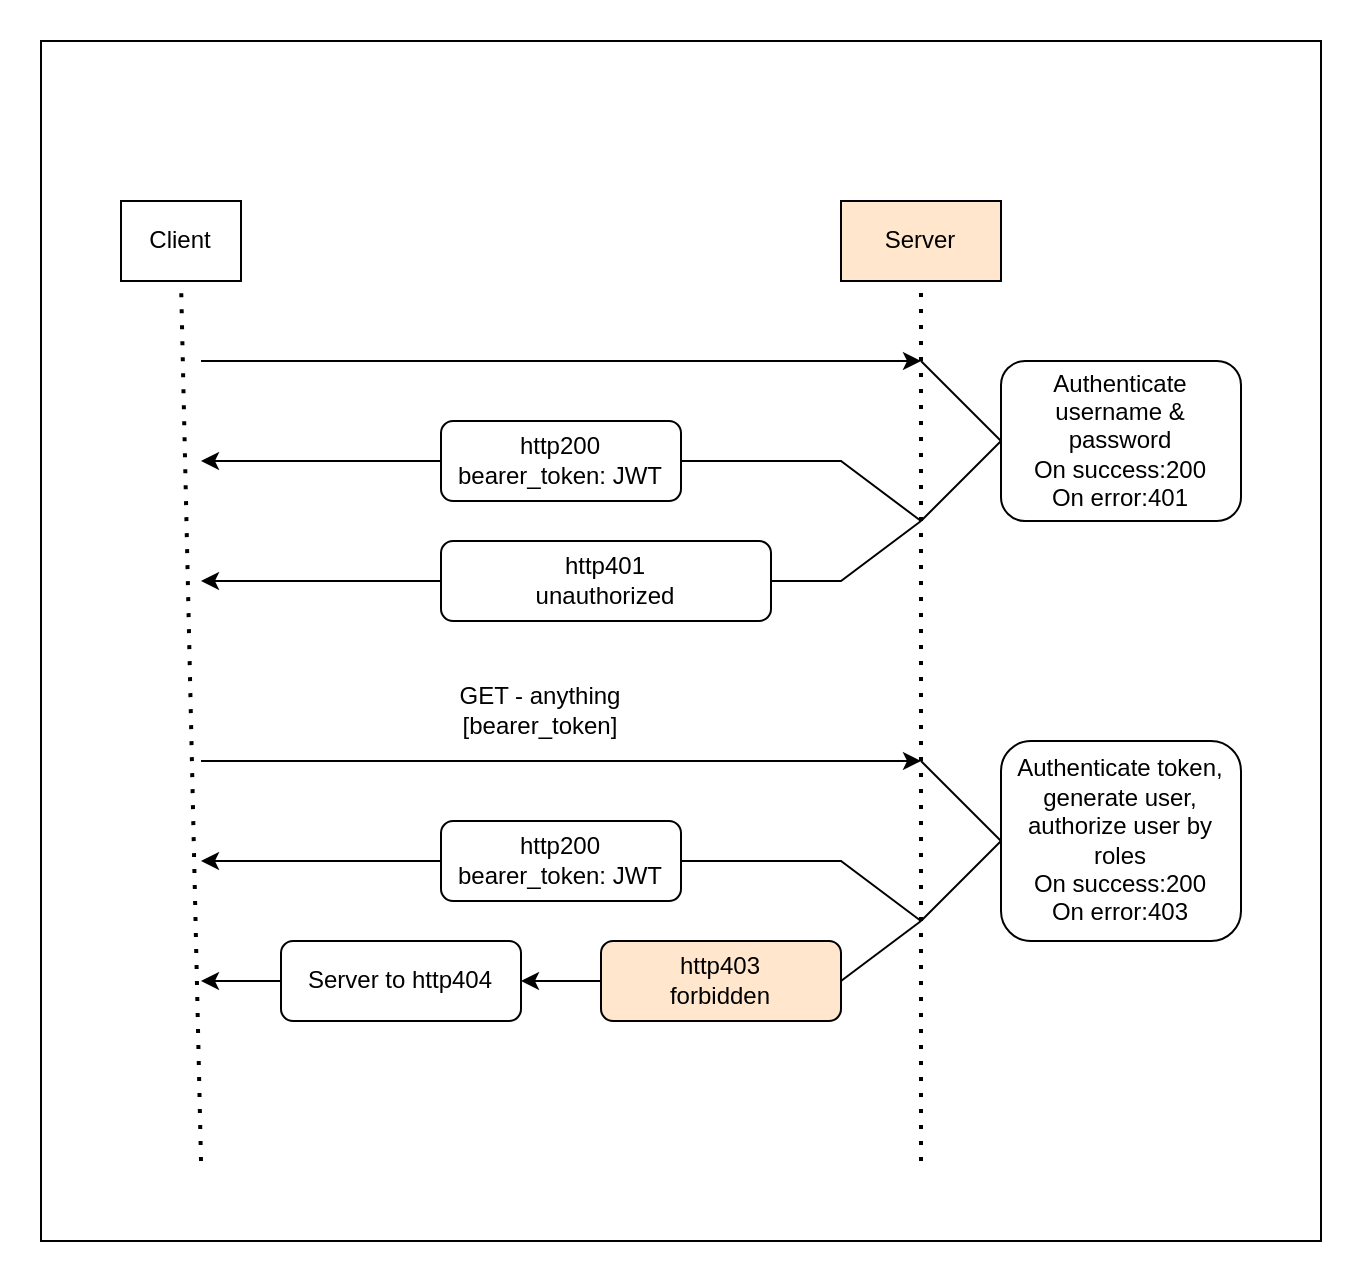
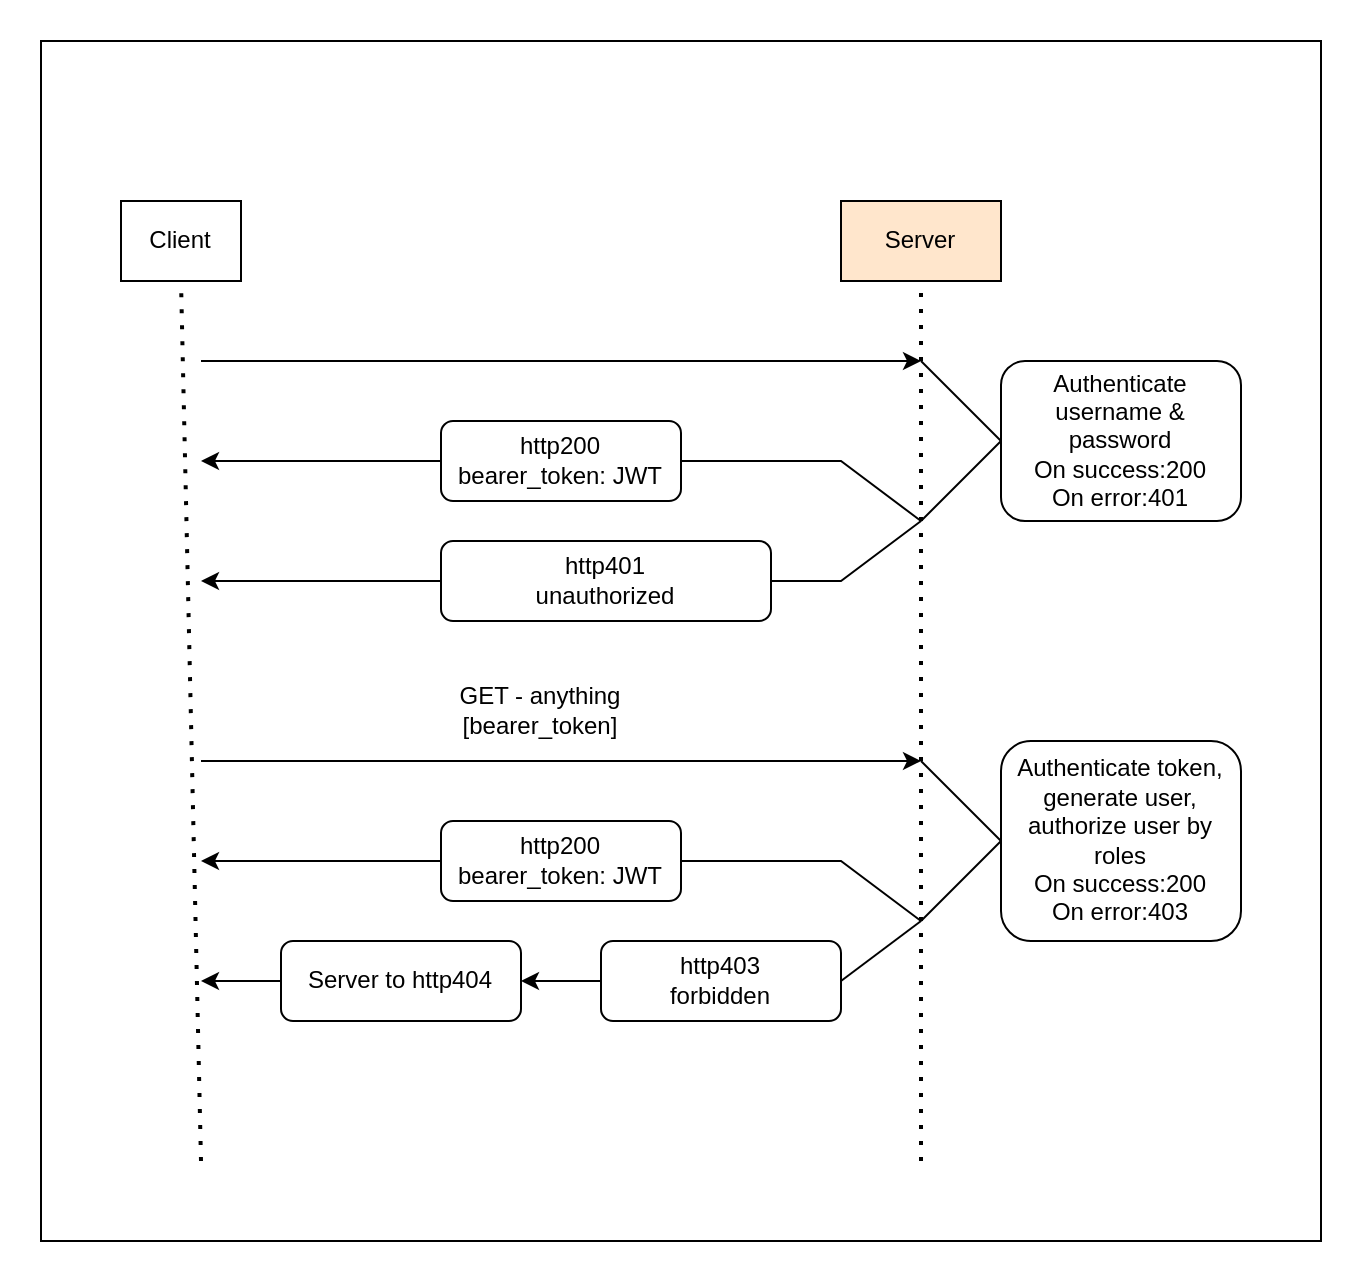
(721, 981) -> (721, 981)
